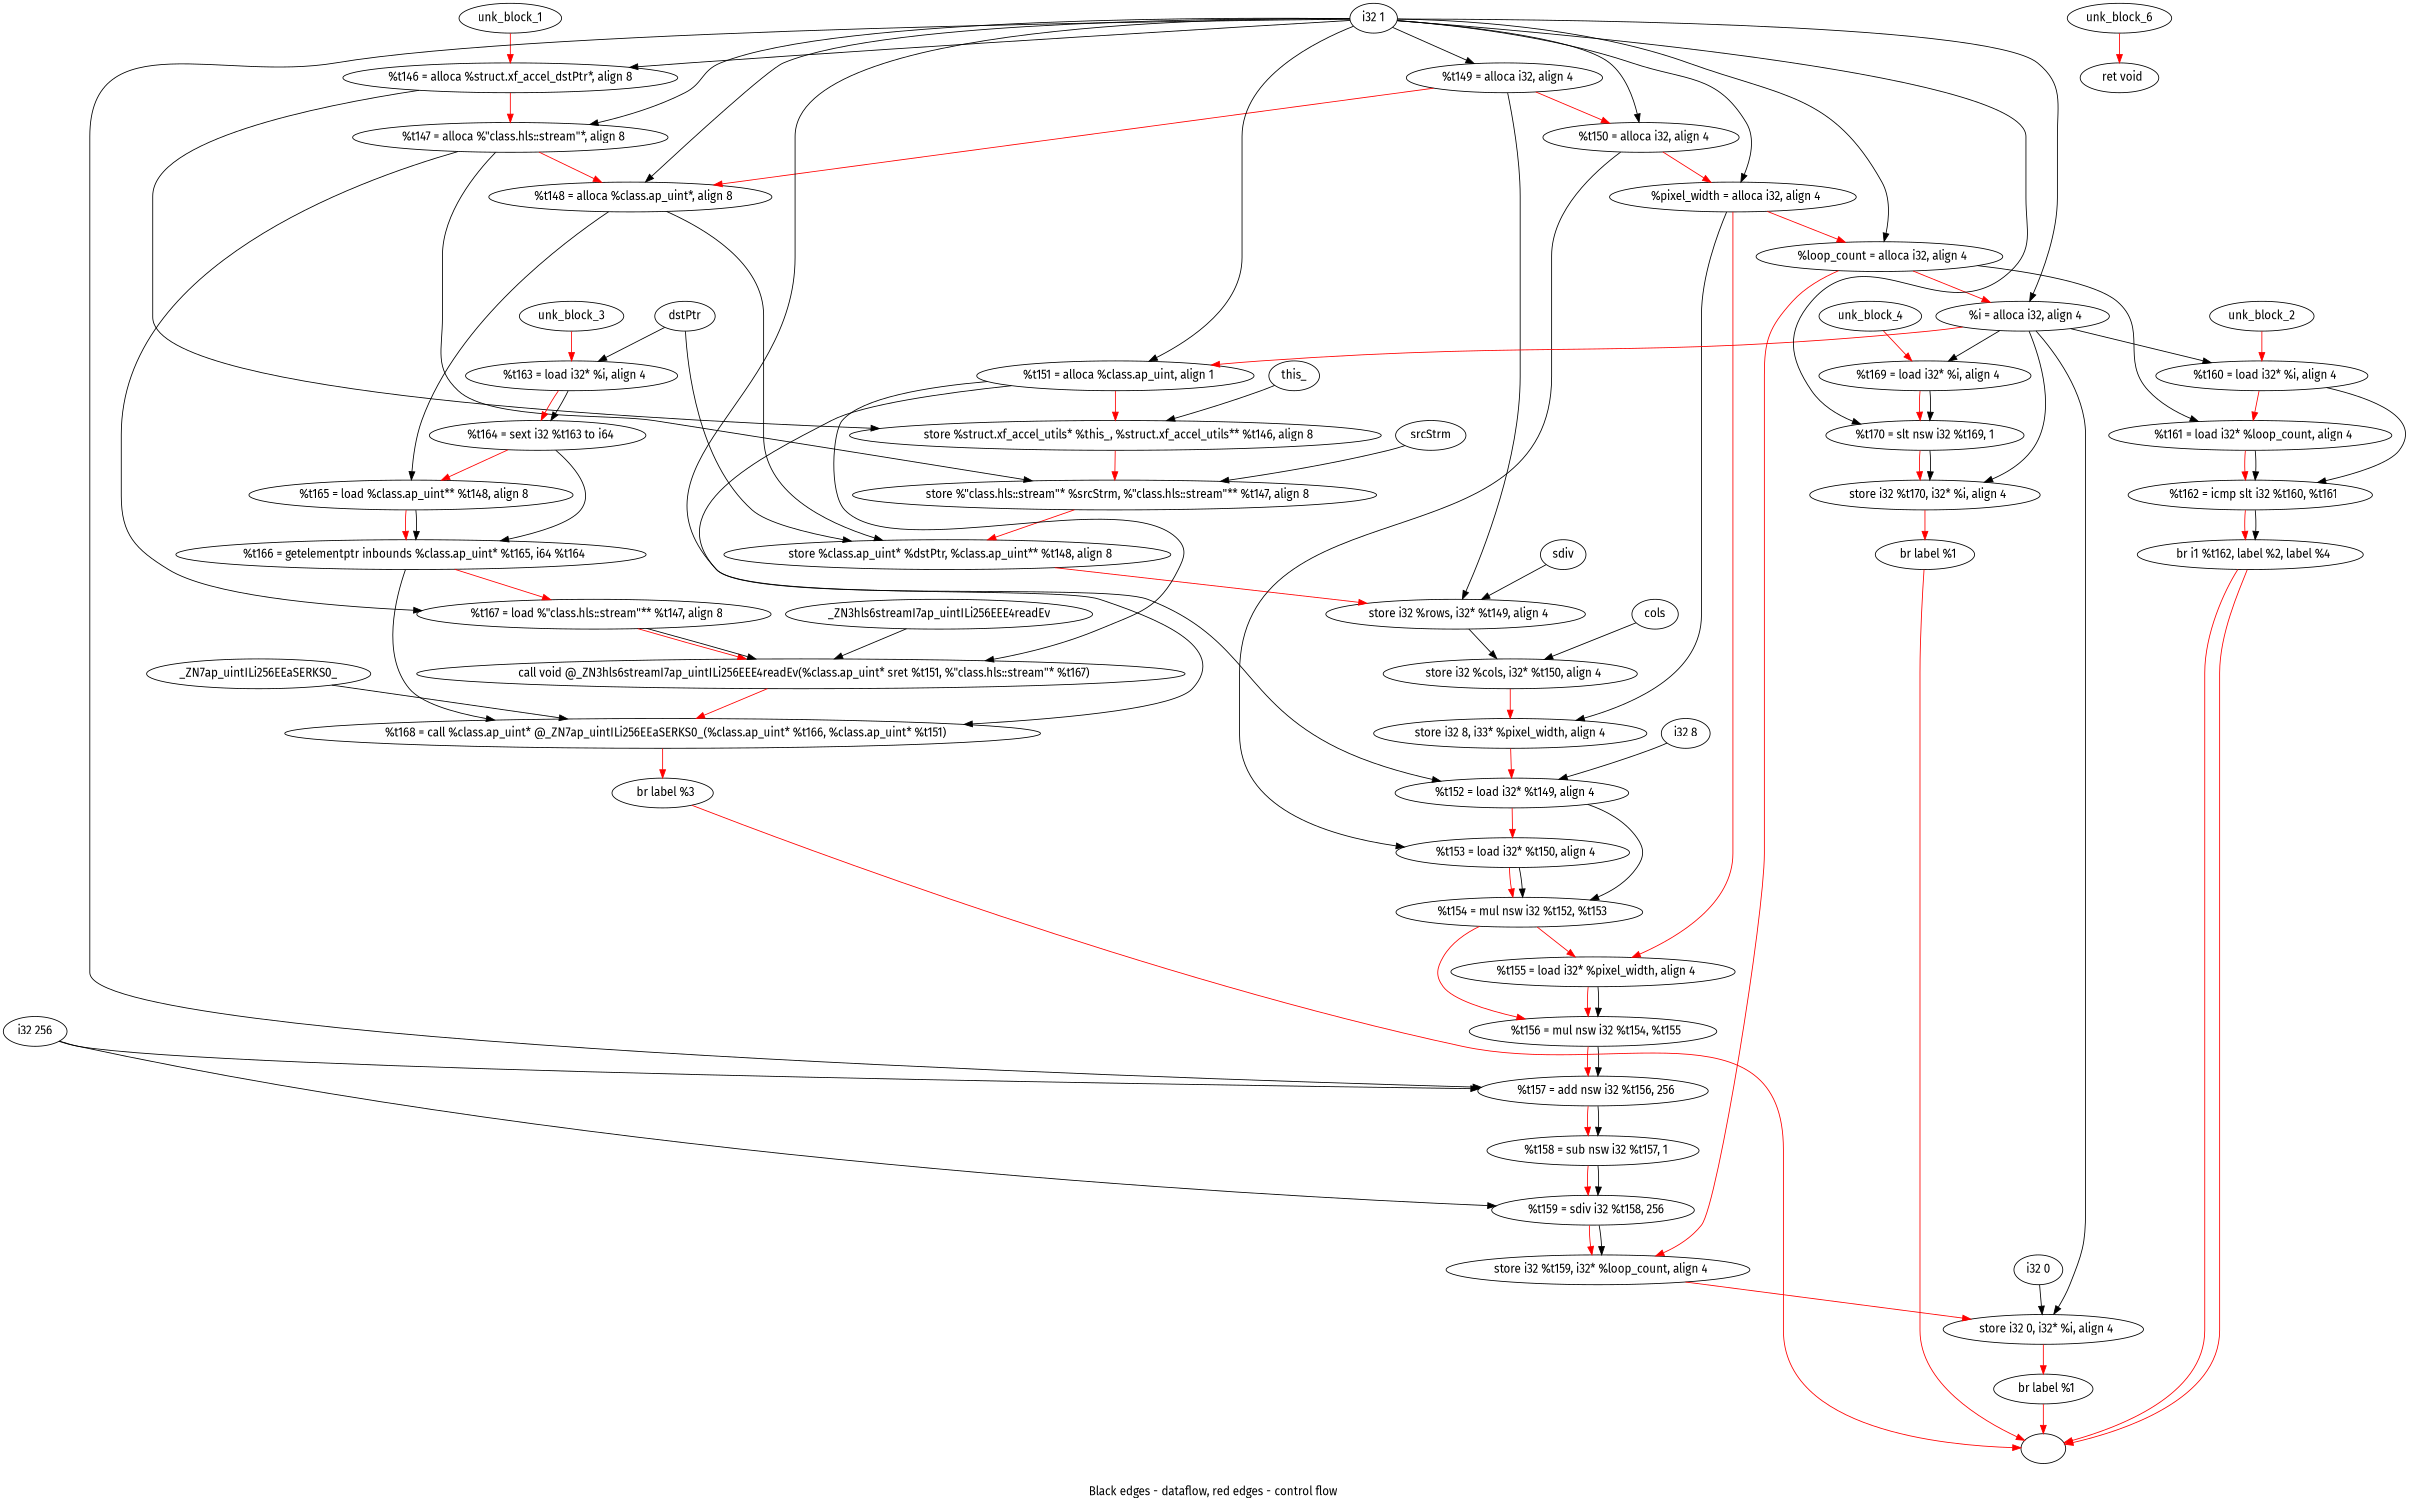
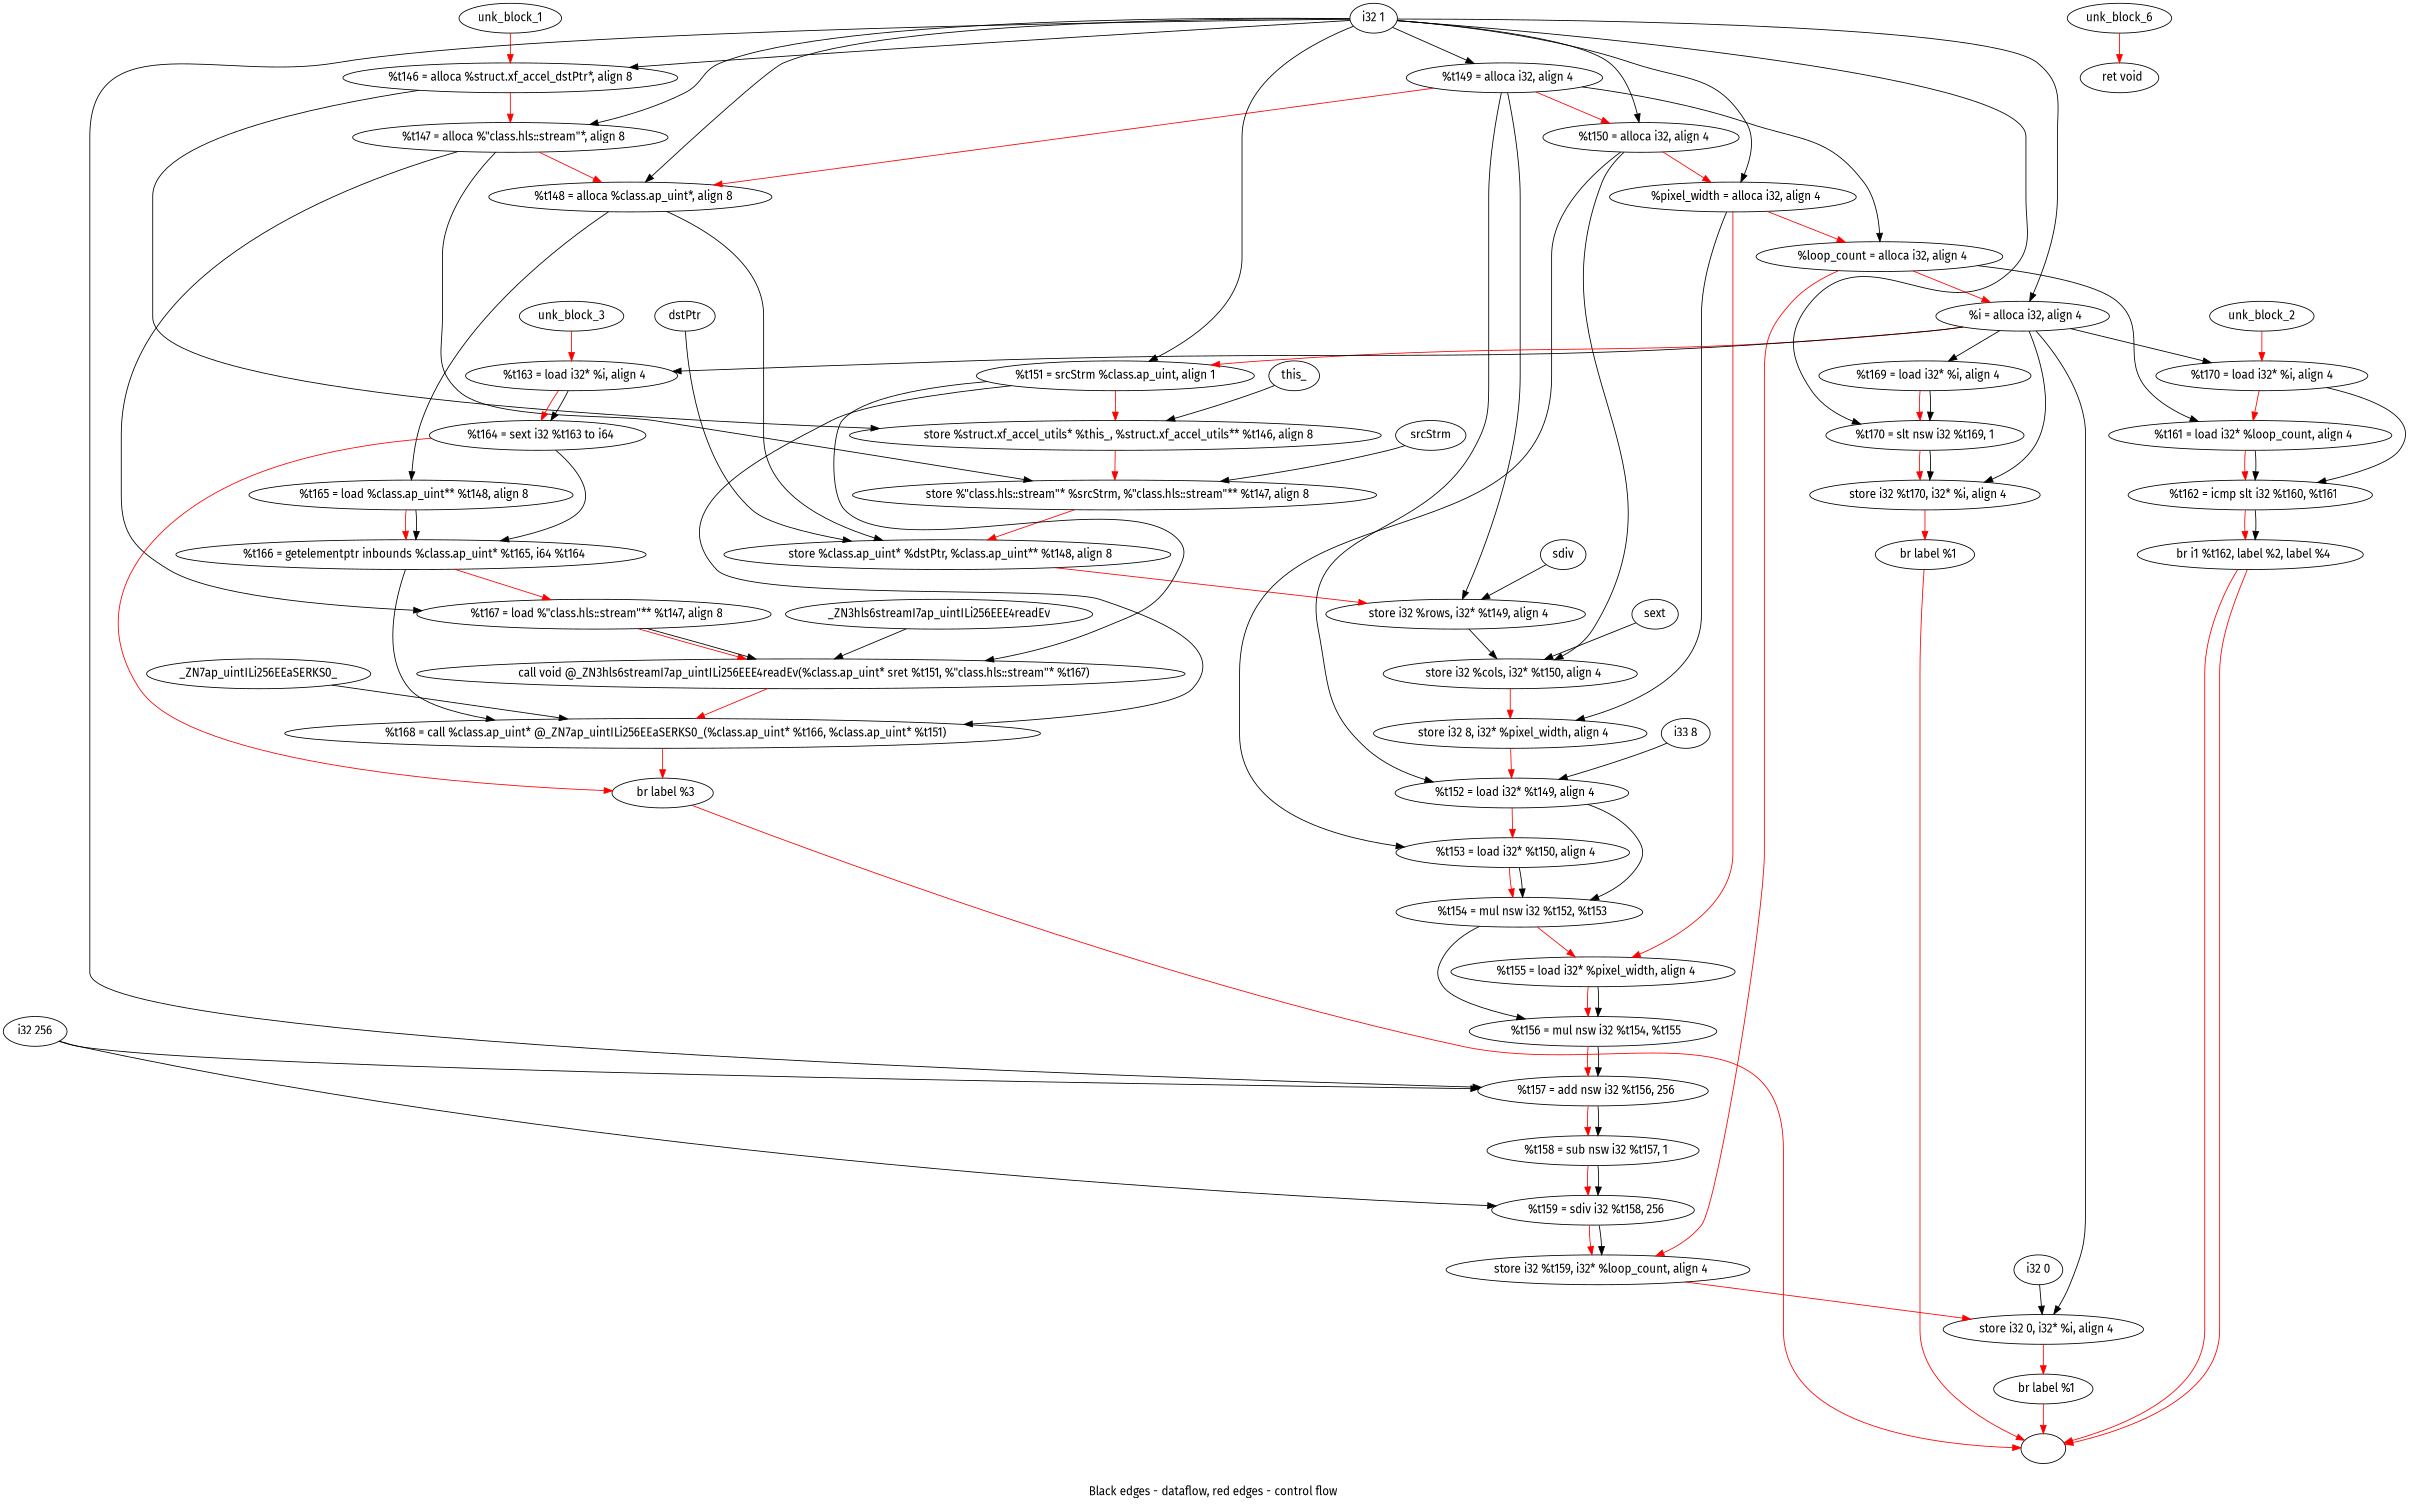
(1685, 62) -> (1756, 126)
(1870, 316) -> none
(635, 342) -> (1258, 356)
(1115, 376) -> (1115, 376)
(2262, 376) -> (2262, 376)
(736, 404) -> (1445, 485)
none -> (1609, 409)
(478, 463) -> (147, 695)
(1655, 614) -> (1655, 614)
(1510, 733) -> (1510, 733)
(1686, 733) -> (1686, 733)
(1443, 987) -> (1443, 987)
